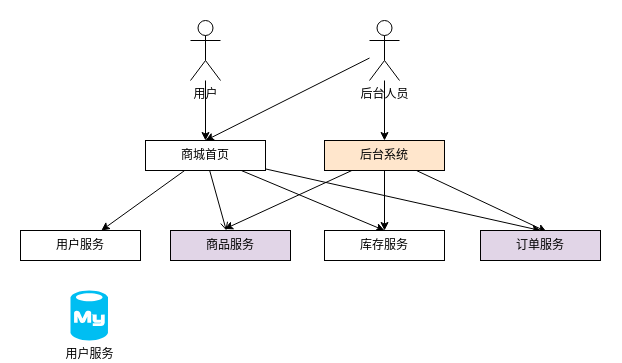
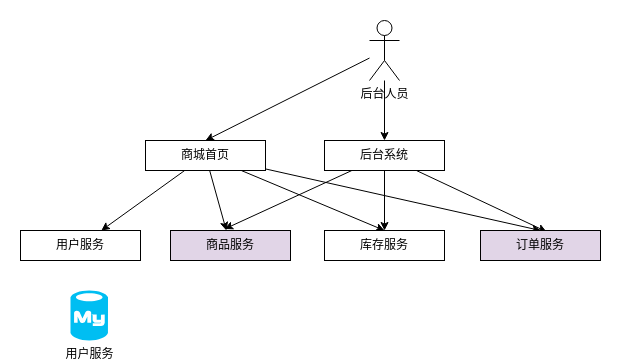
(206, 51) -> none
(206, 107) -> none
(385, 156) -> (385, 156)
(225, 224) -> (224, 222)
